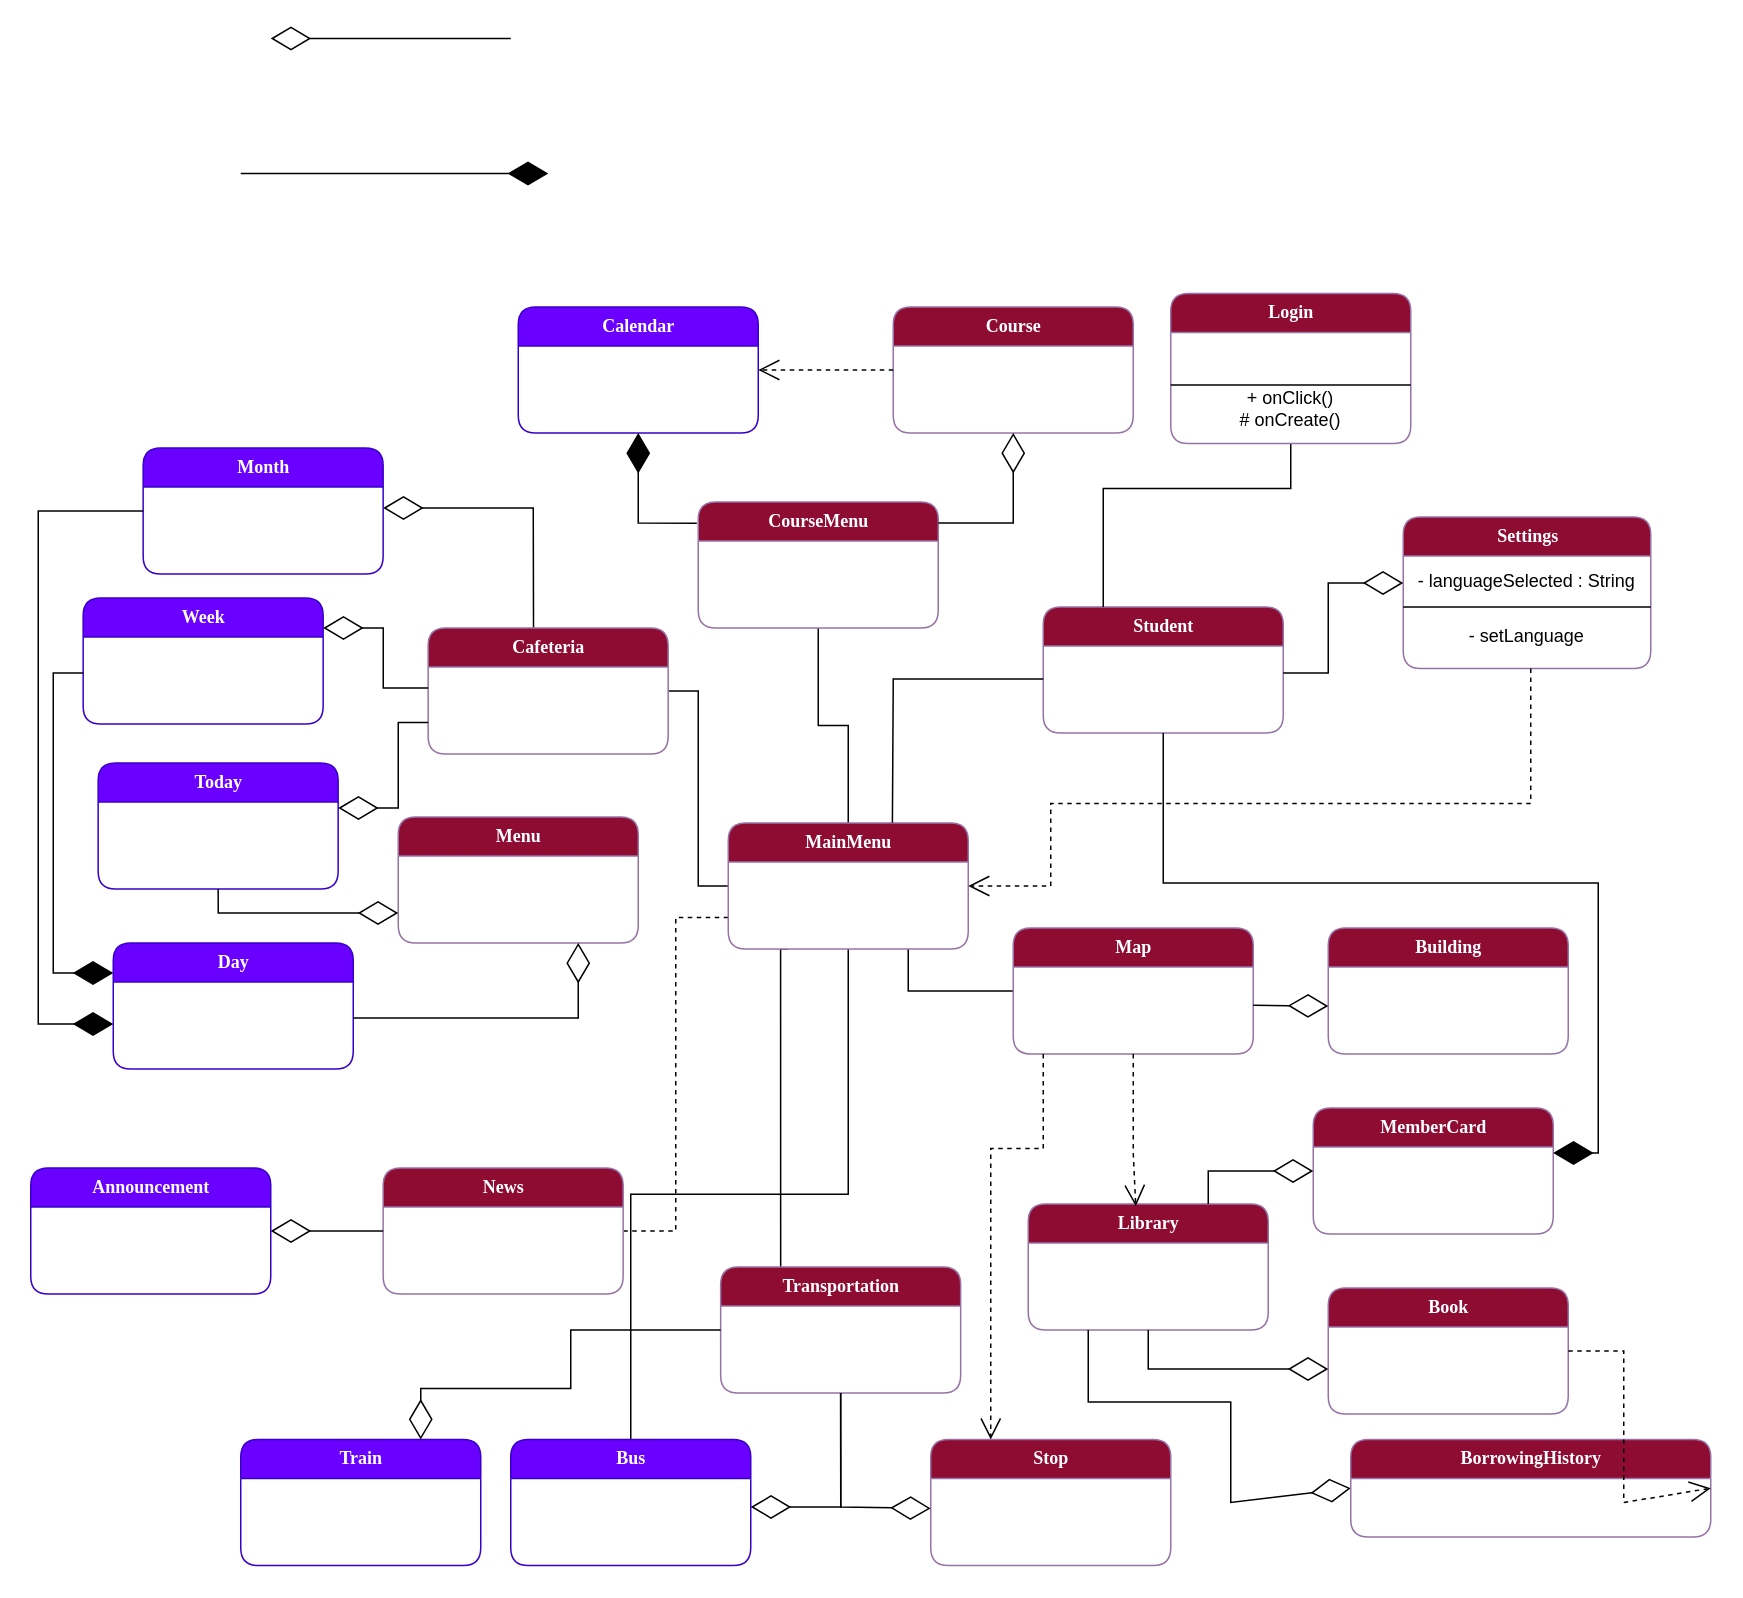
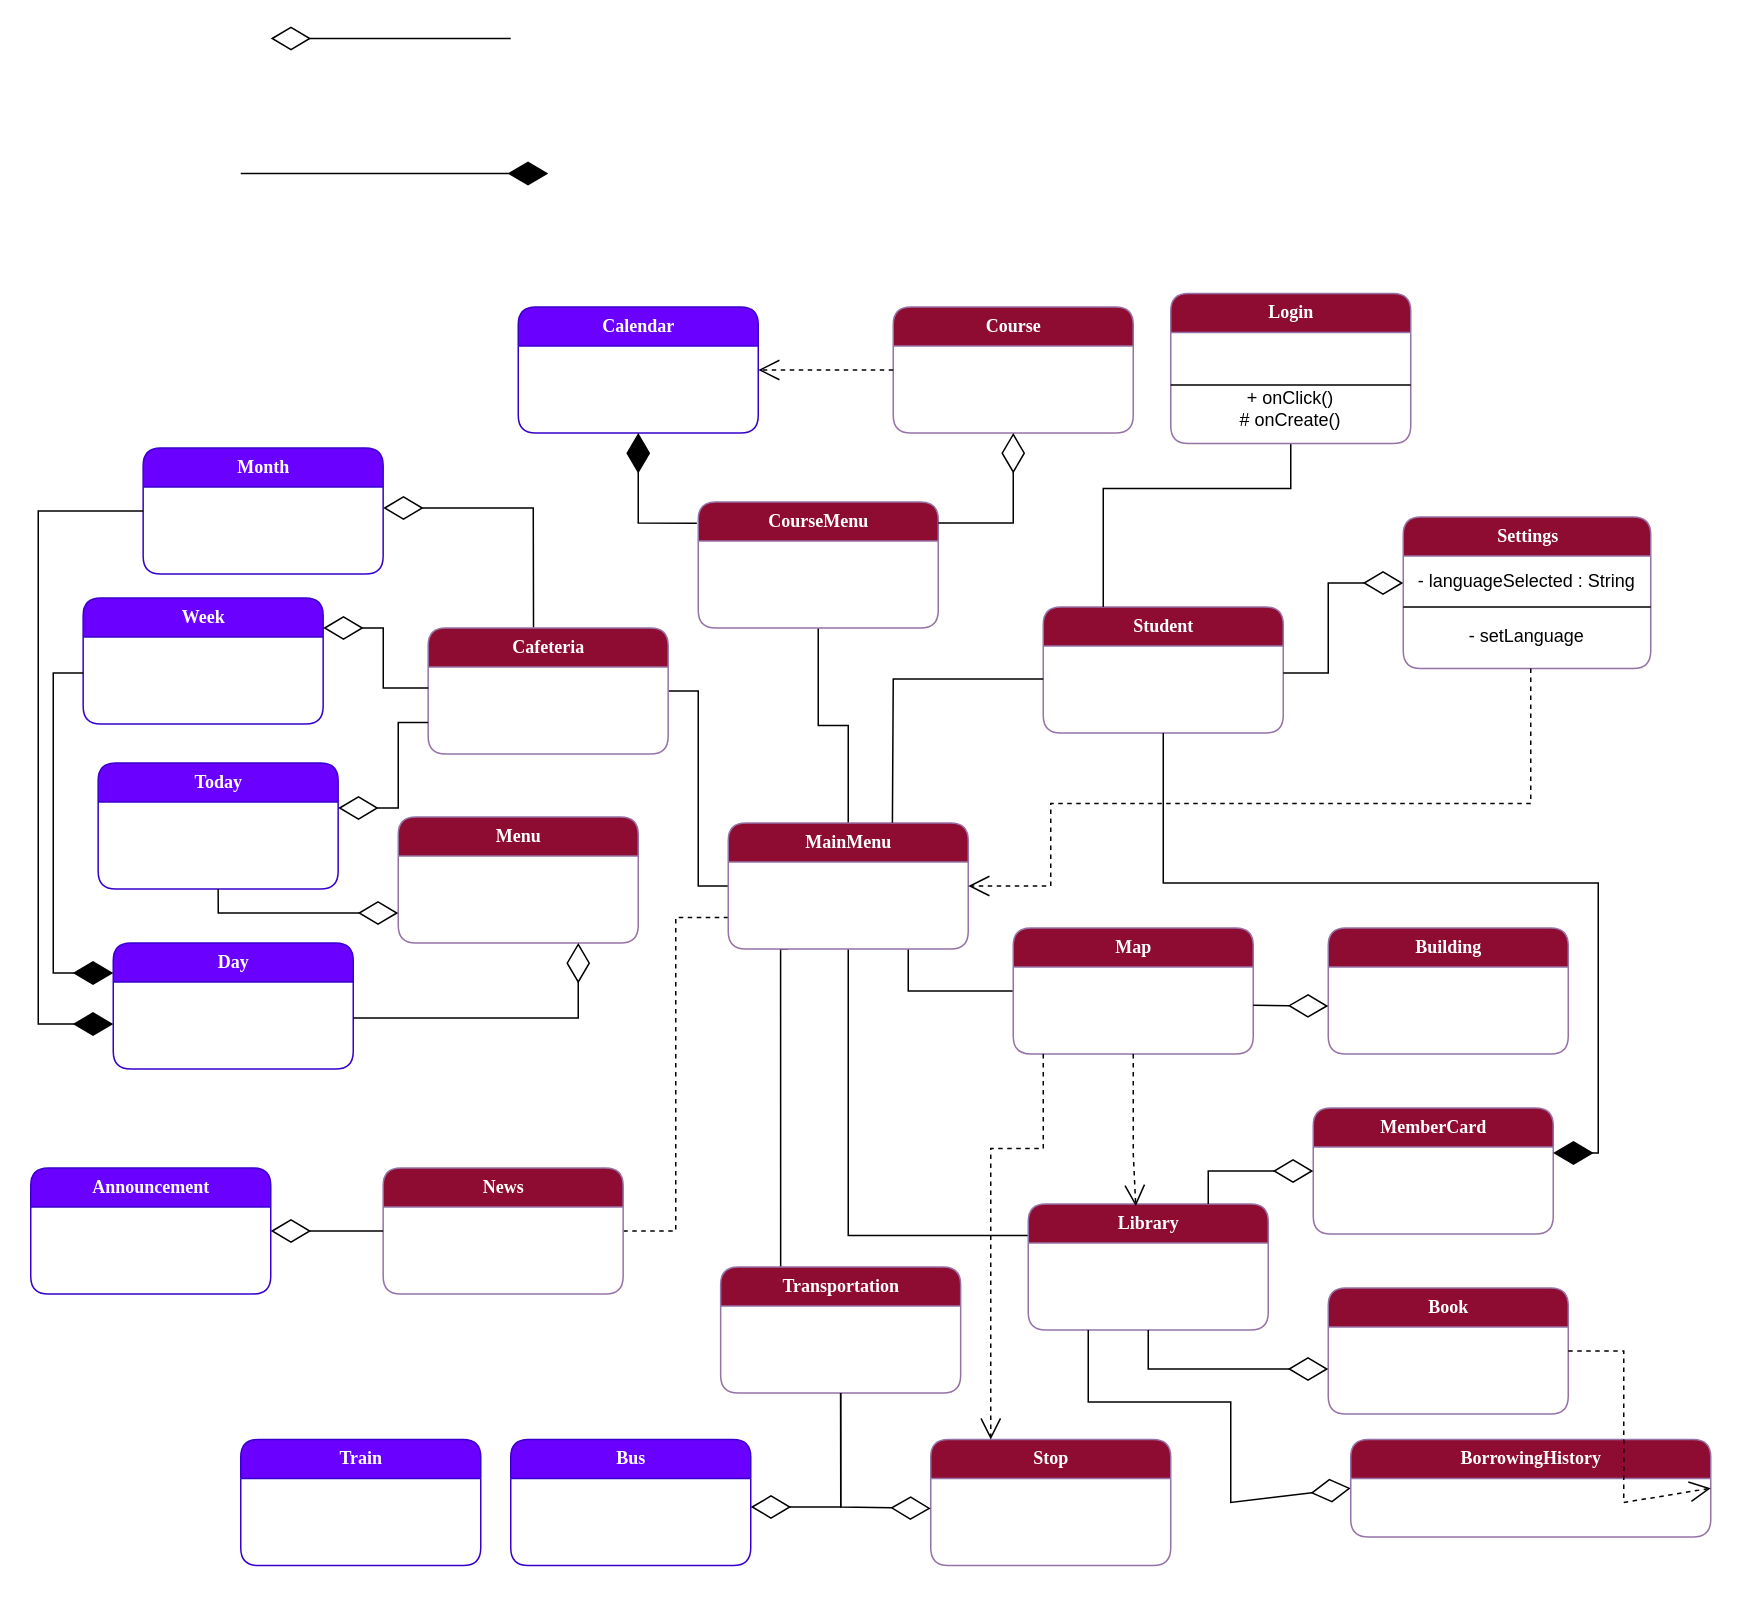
(631, 1206) -> (916, 1235)
(571, 1365) -> none
